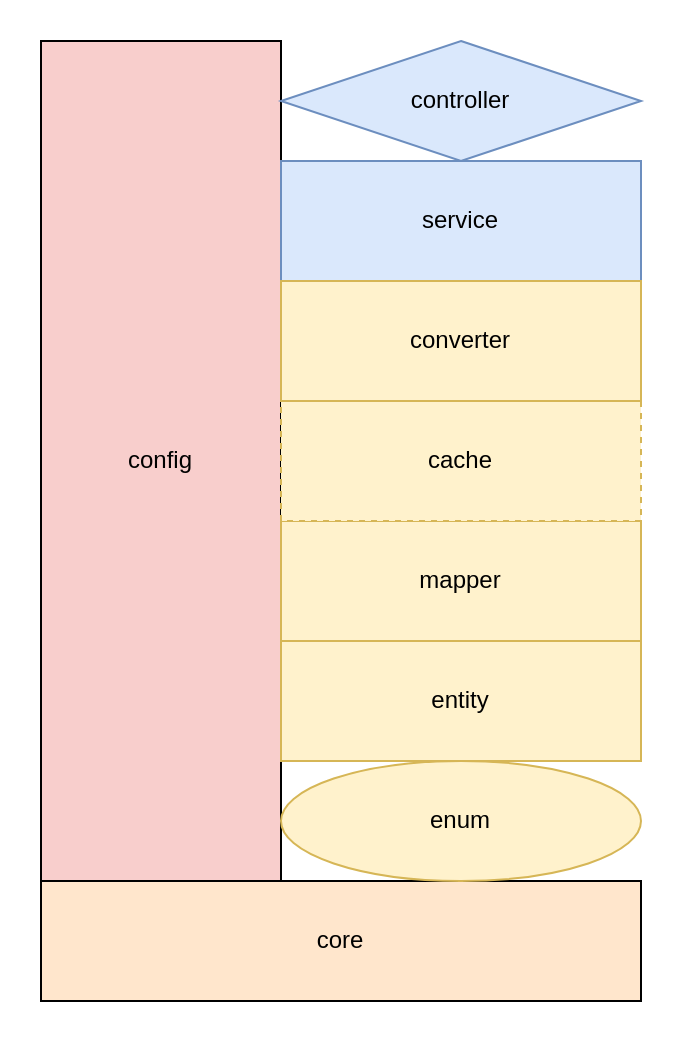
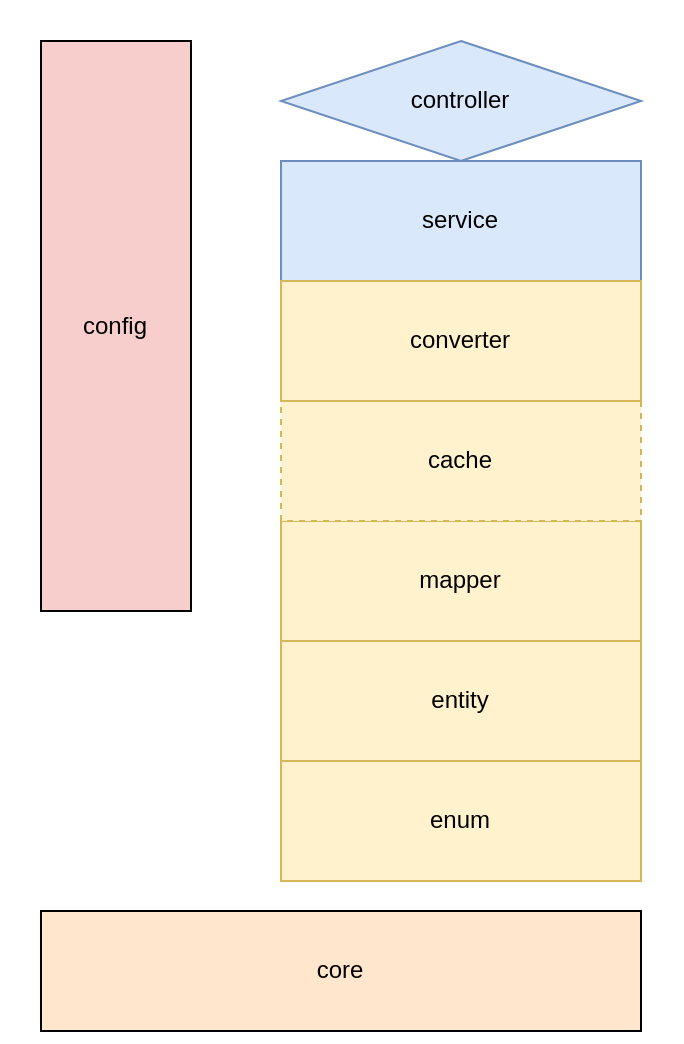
(161, 461) -> (116, 326)
(461, 821) -> (461, 821)
(341, 941) -> (341, 971)
